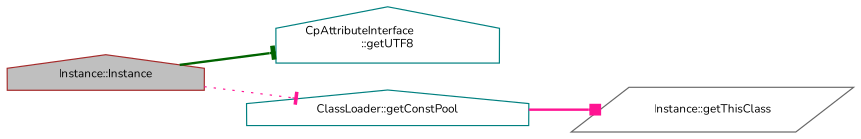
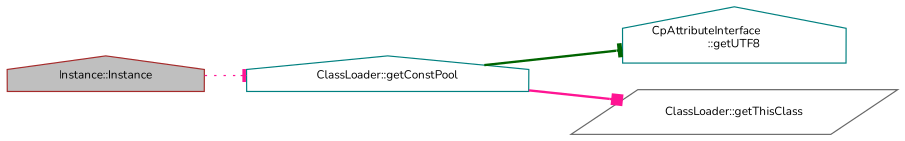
(225, 59) -> (550, 58)
(712, 110) -> (734, 112)
